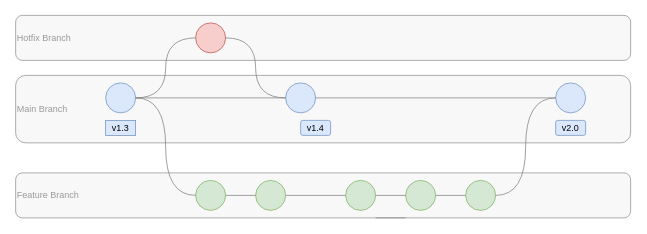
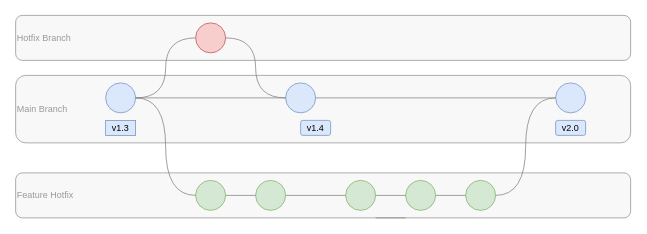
(51, 195) -> (50, 195)
